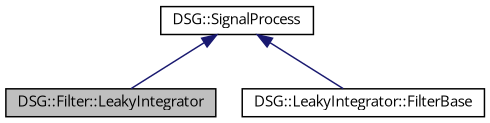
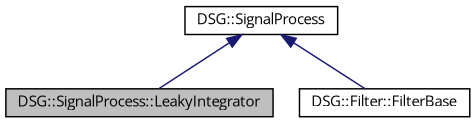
(111, 103) -> (139, 103)
(363, 103) -> (385, 103)
